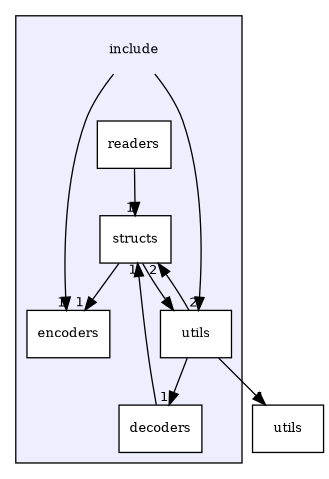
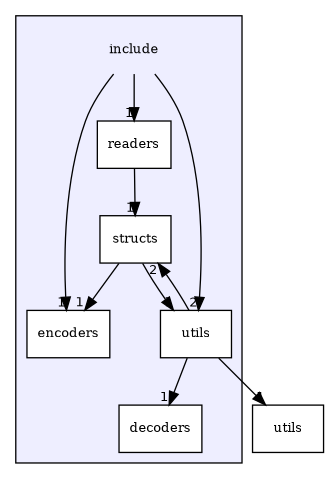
none -> (134, 91)
(146, 341) -> none
